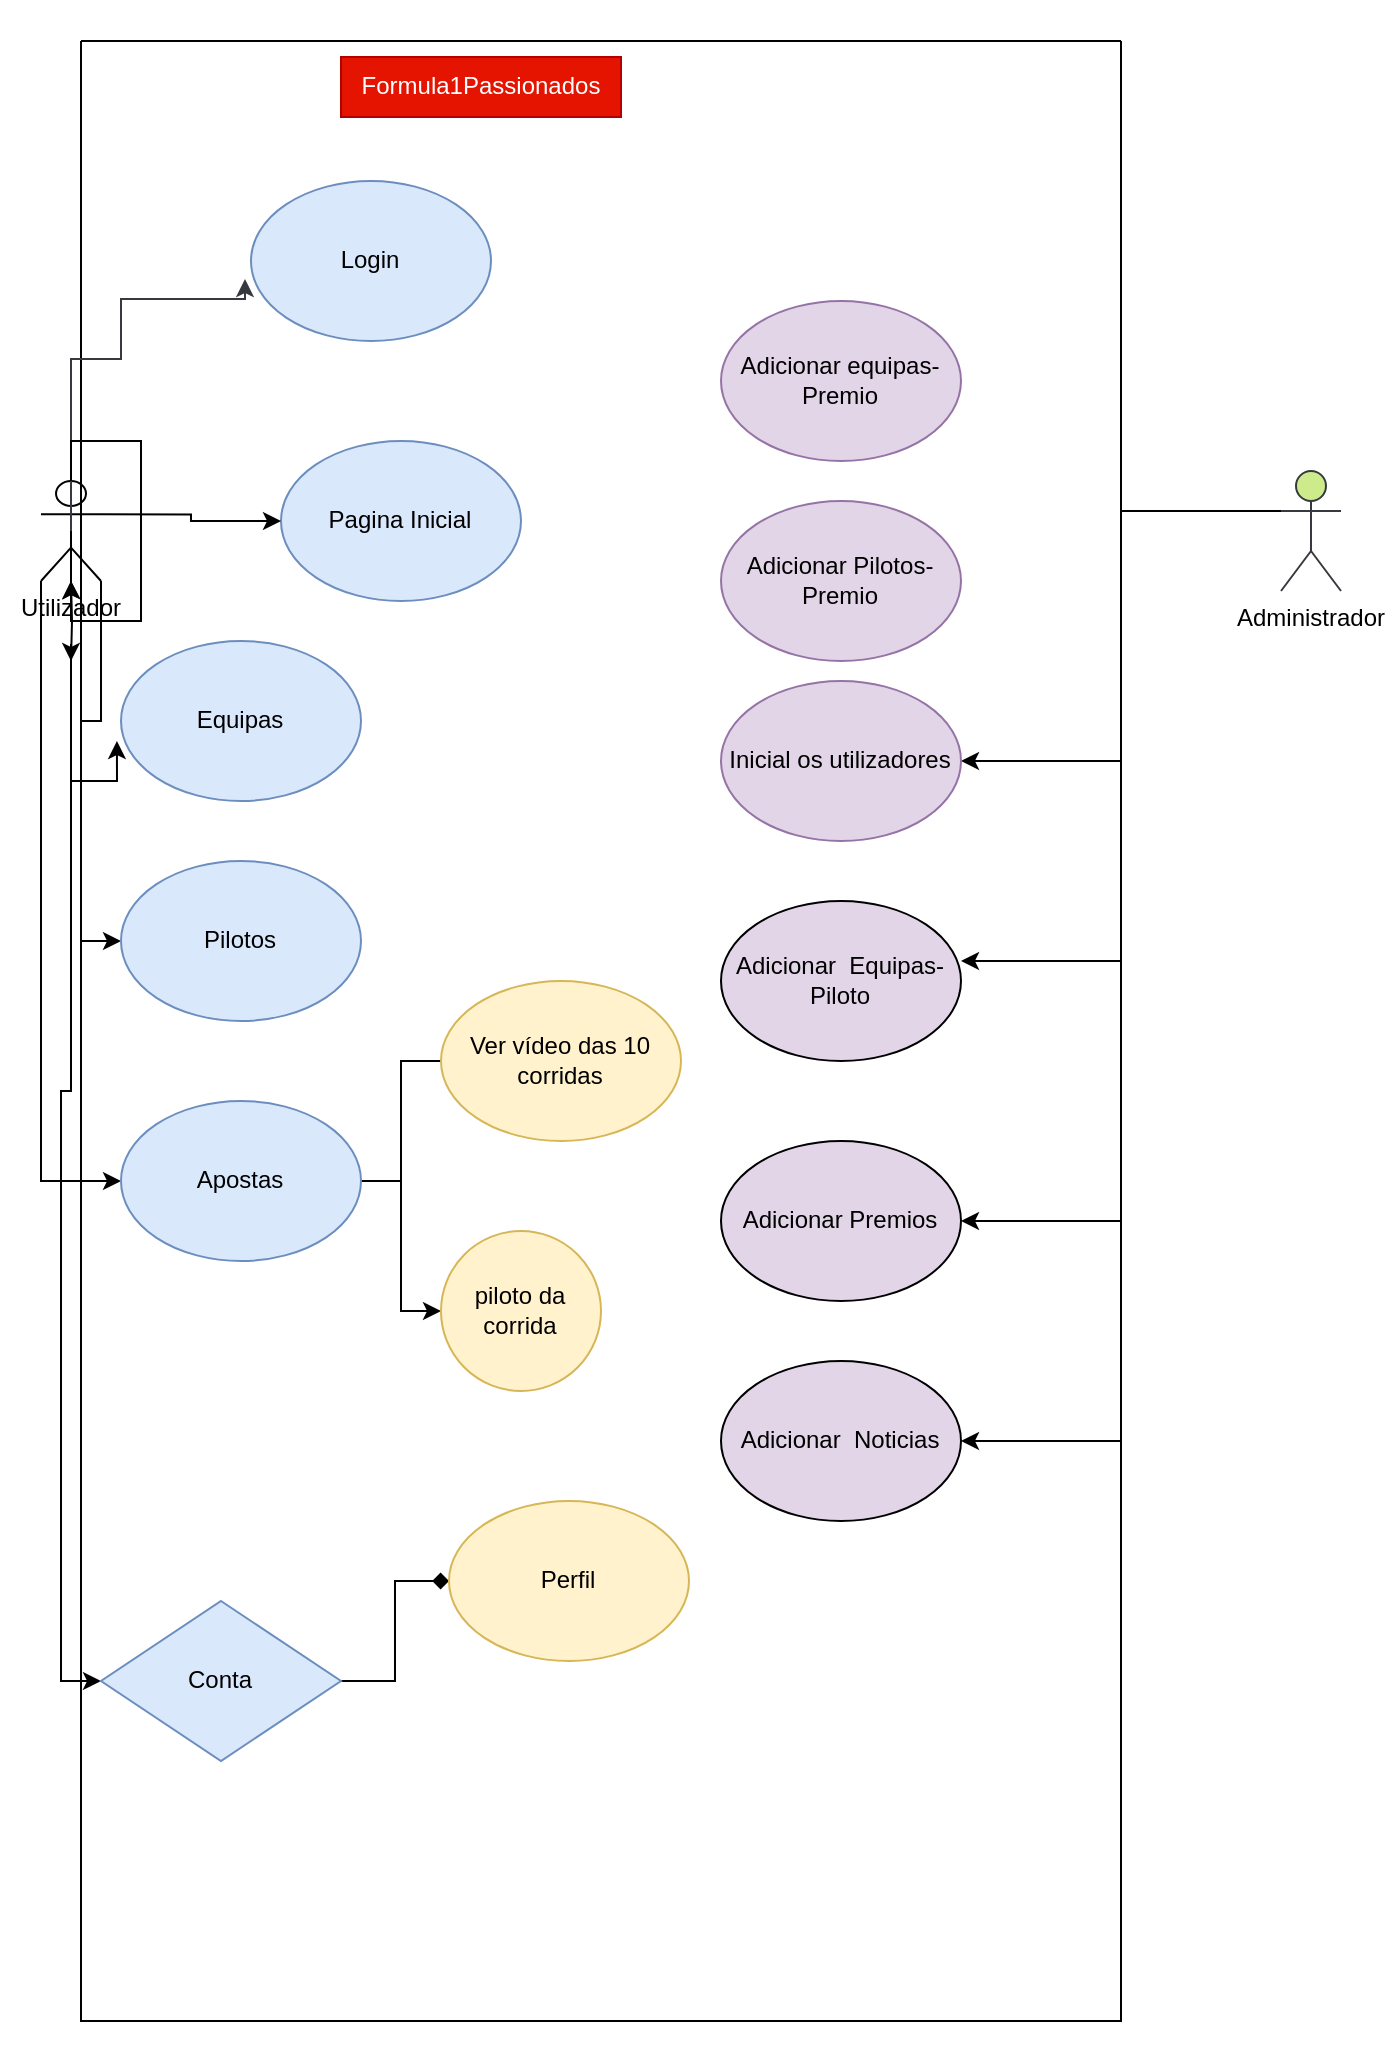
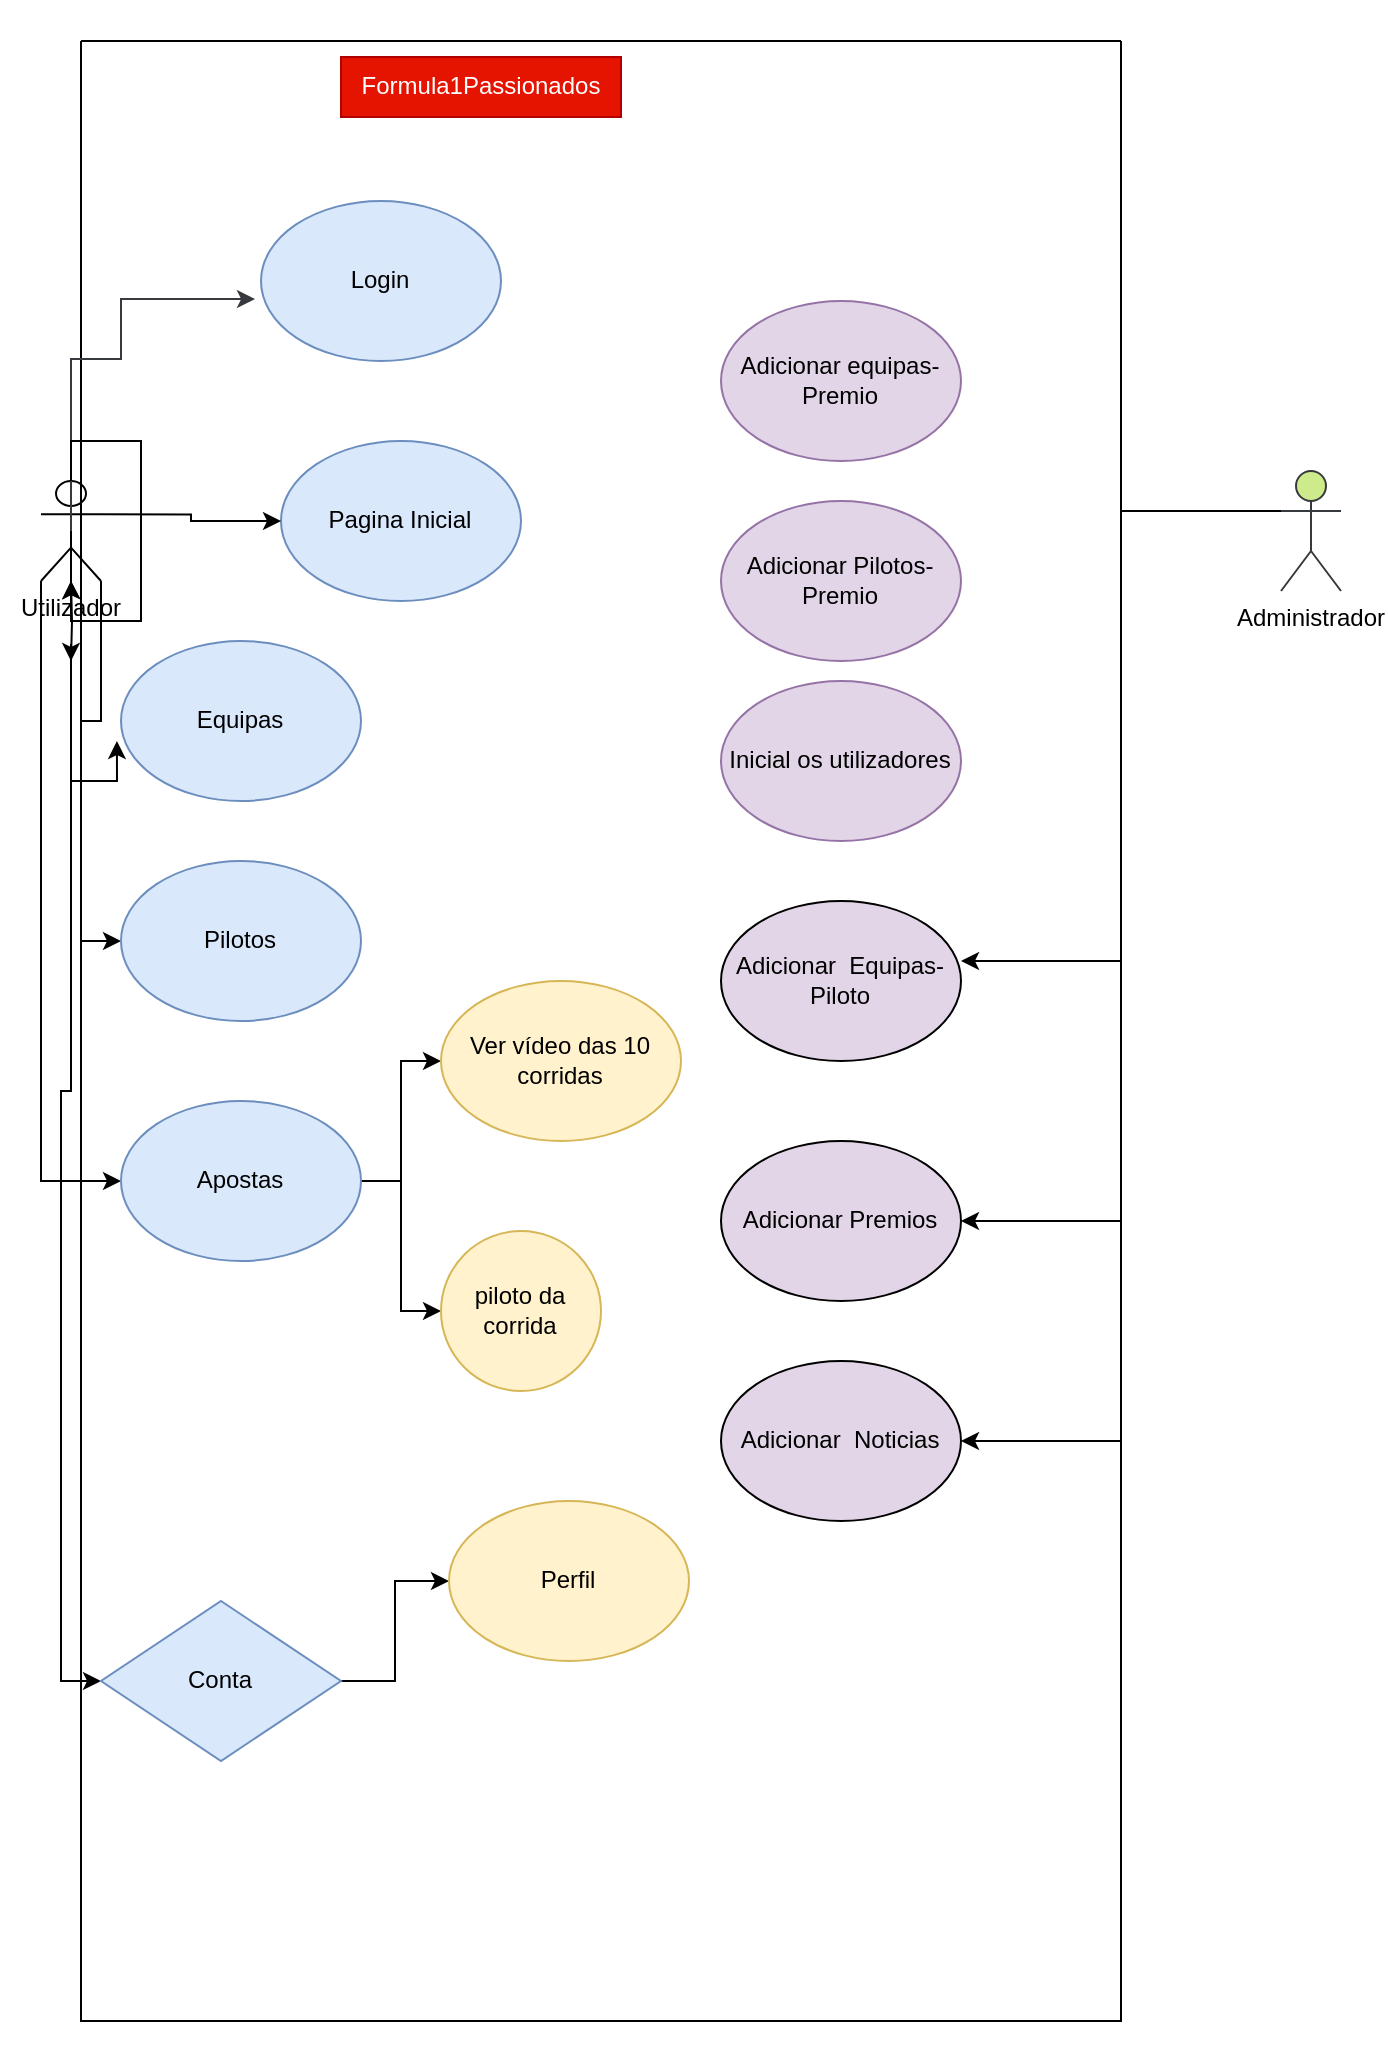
(371, 261) -> (381, 281)
(1046, 761) -> none
(431, 1061) -> (426, 1061)
(432, 1581) -> (433, 1581)
